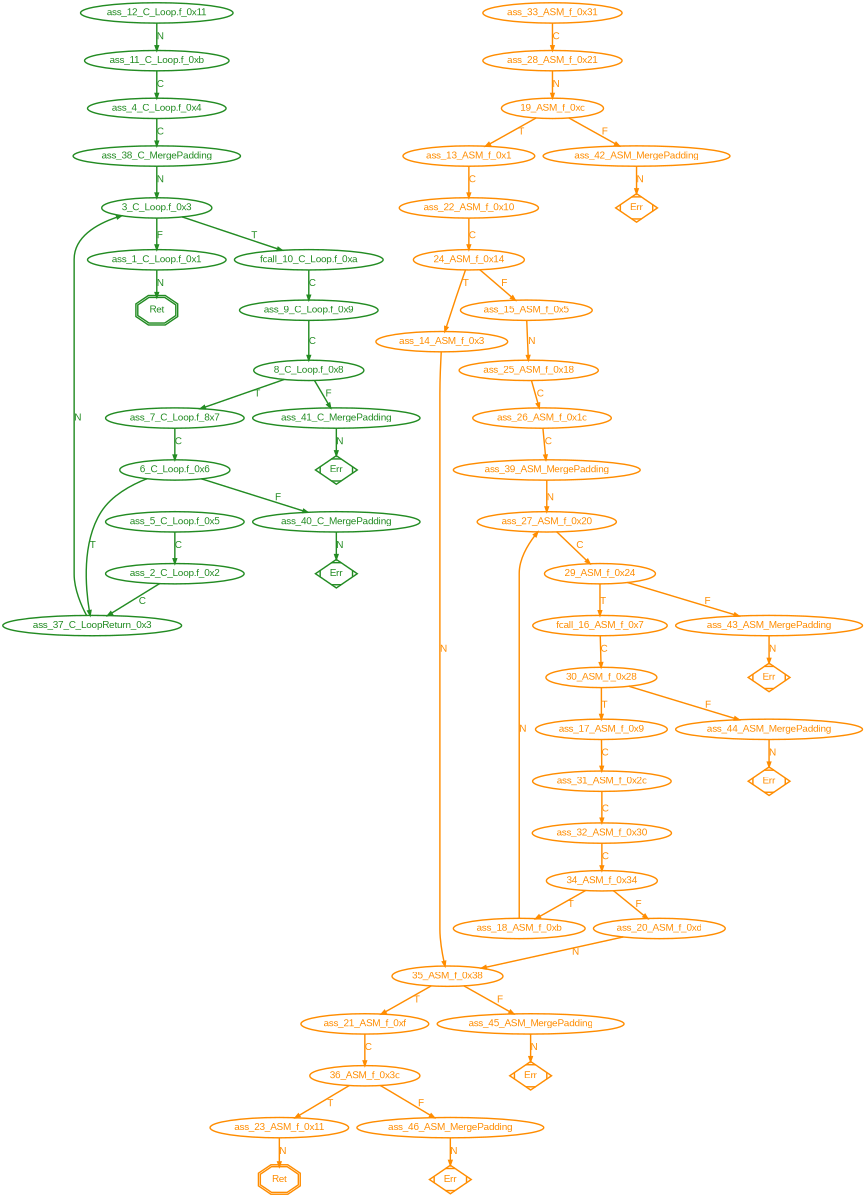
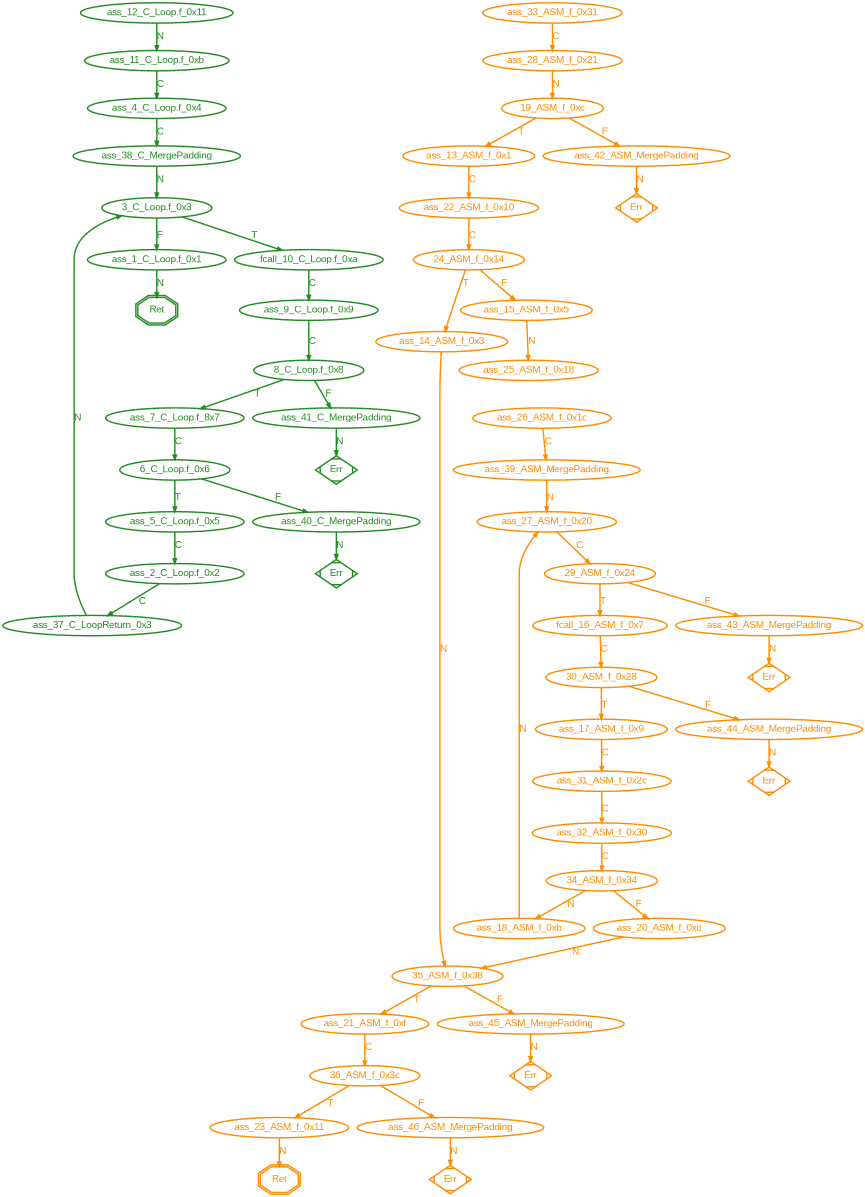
(535, 392) -> none
(92, 532) -> (175, 494)
(571, 905) -> (571, 905)
